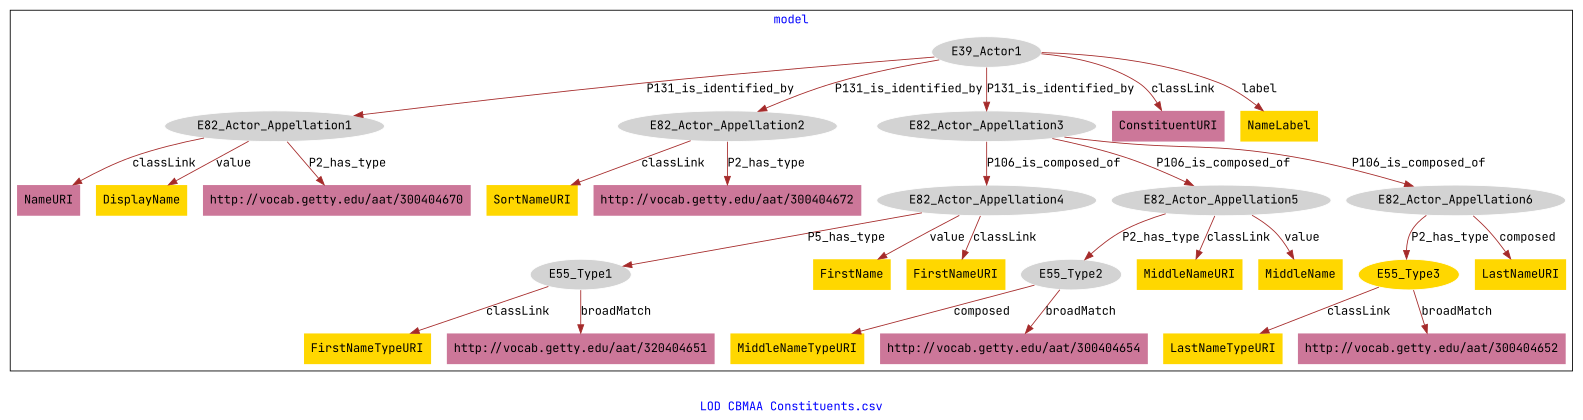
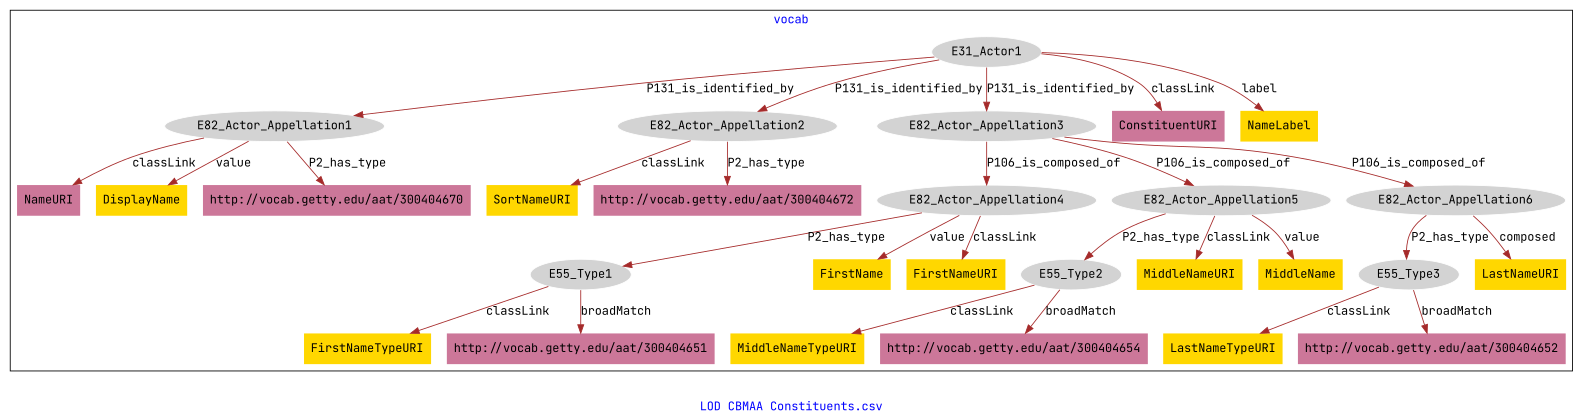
(791, 20) -> (791, 20)
(987, 52) -> (987, 52)
(846, 237) -> (846, 237)
(1409, 275) -> (1409, 275)
(982, 312) -> (982, 312)
(581, 349) -> (581, 349)
